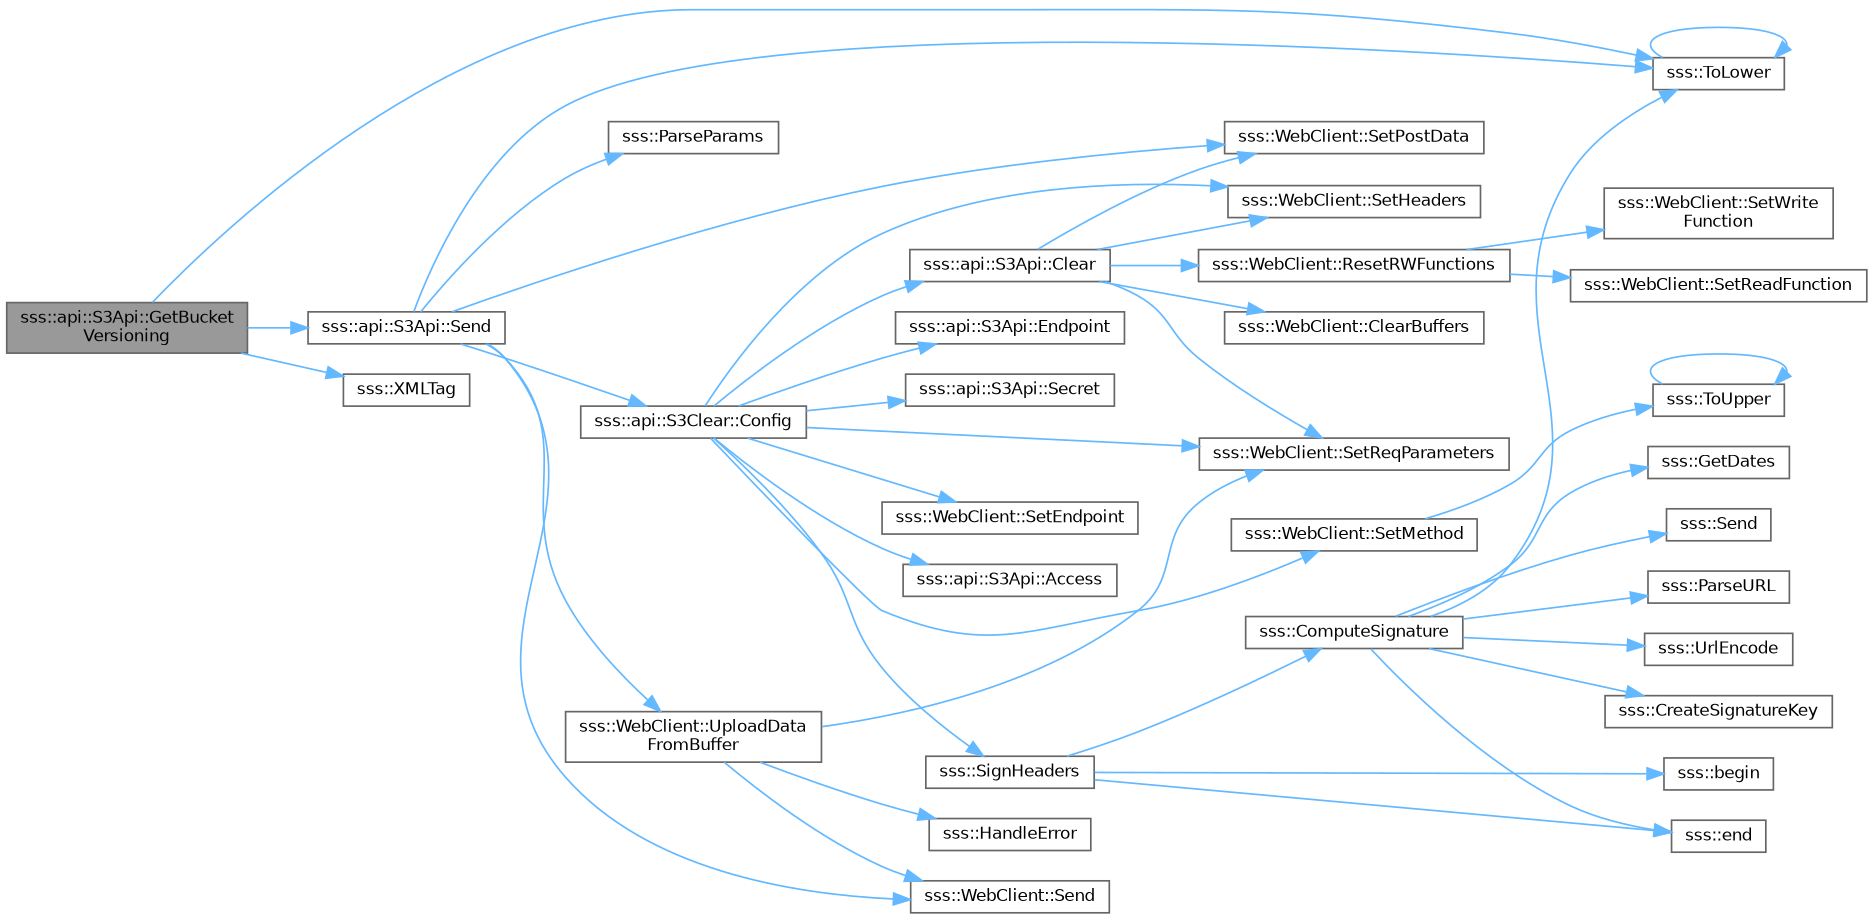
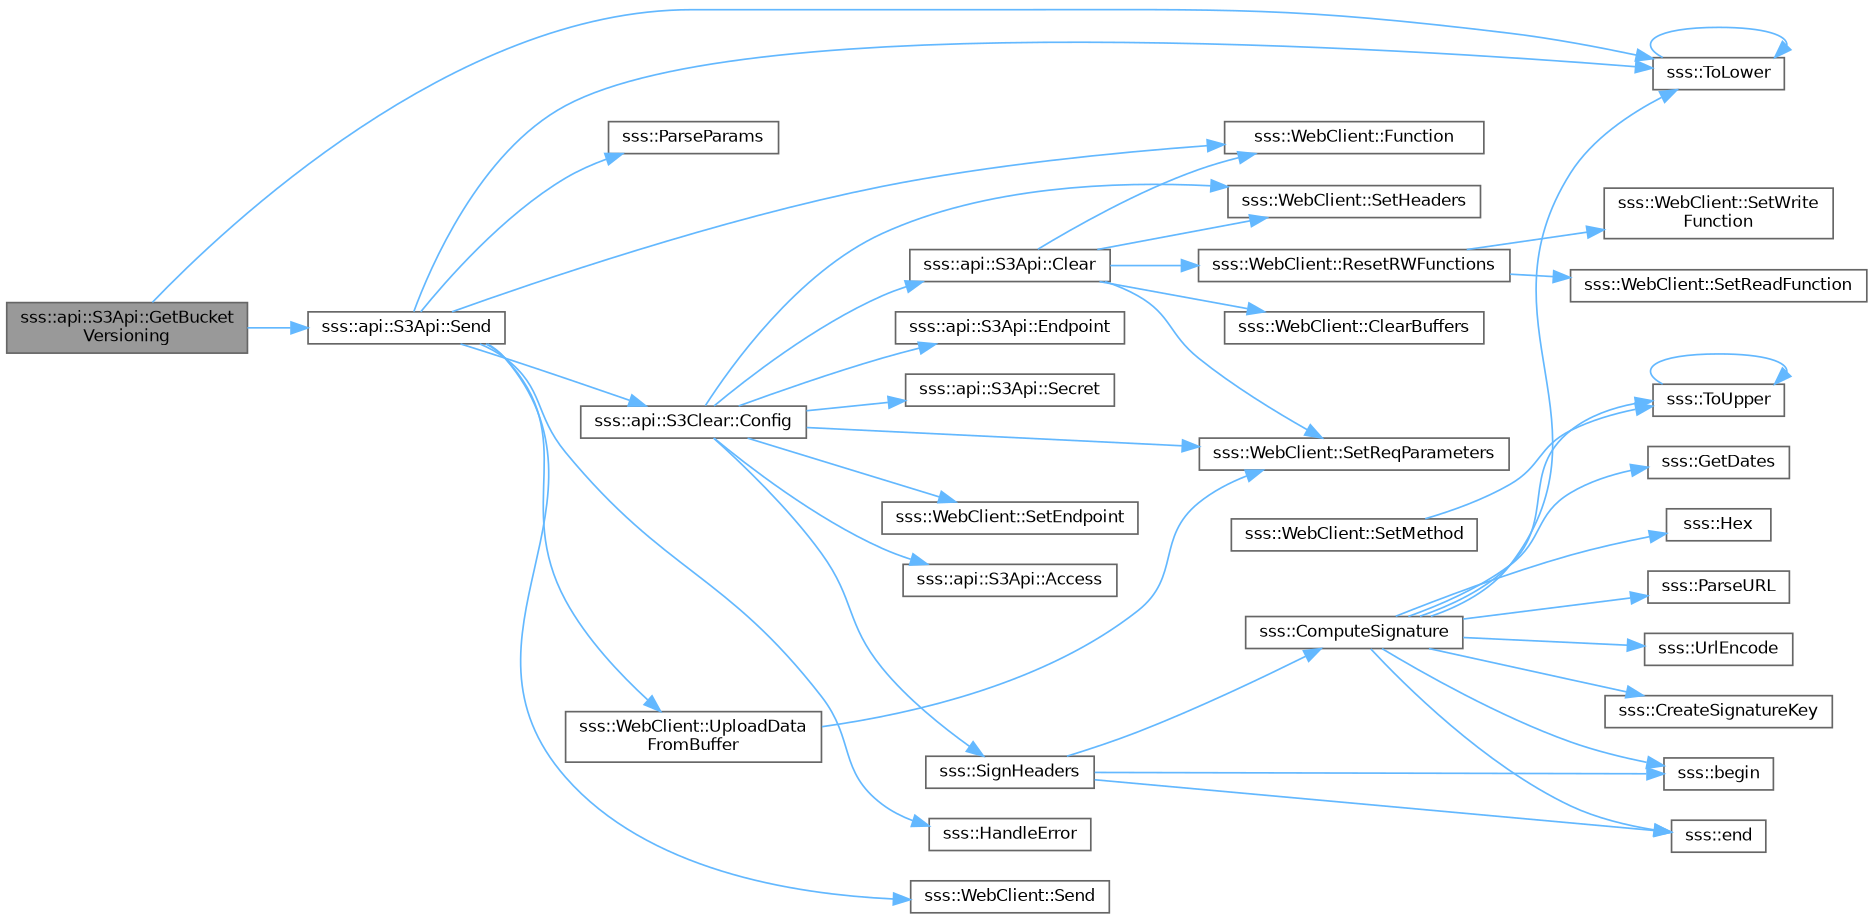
(1354, 138) -> (1354, 138)
(407, 390) -> none
none -> (1536, 513)
(1719, 525) -> (1719, 525)
(975, 634) -> none
none -> (1510, 717)
(839, 790) -> (702, 579)
(810, 826) -> none
